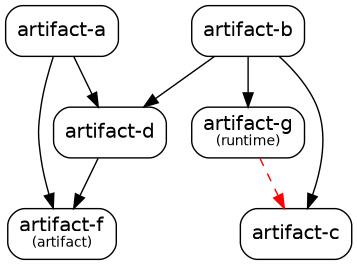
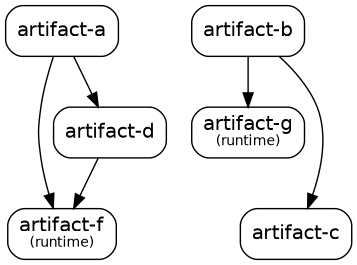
(185, 78) -> none
(269, 177) -> none
(62, 242) -> (62, 242)
